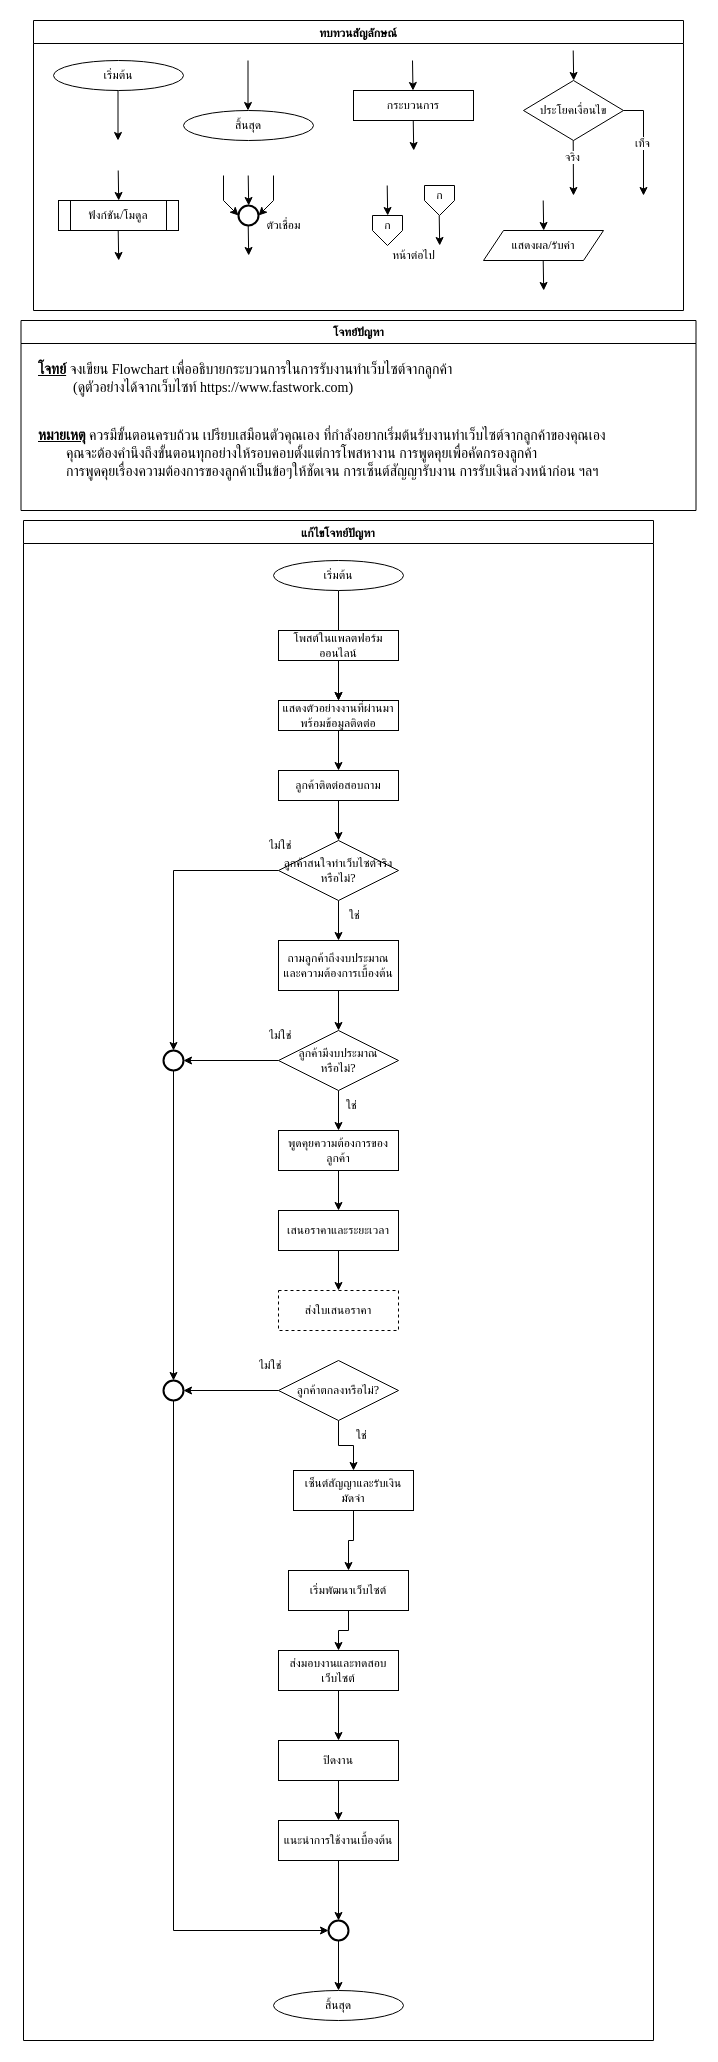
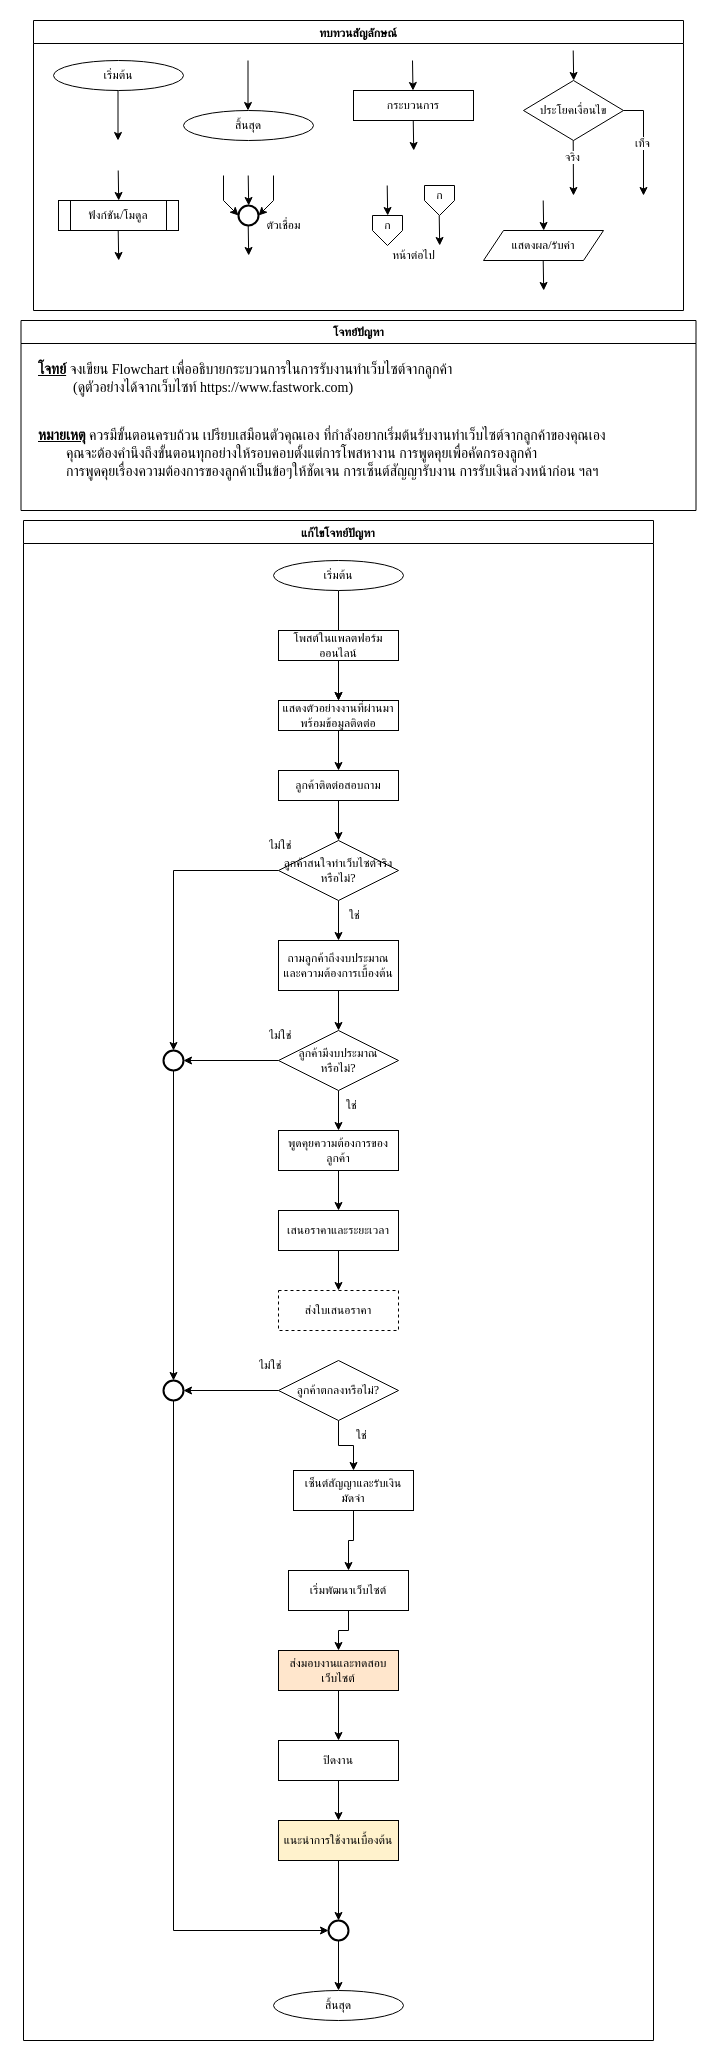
(339, 1671) -> (339, 1671)
(339, 1841) -> (339, 1841)
